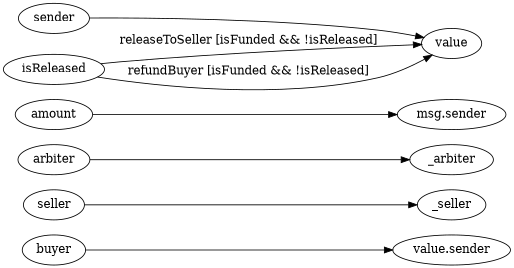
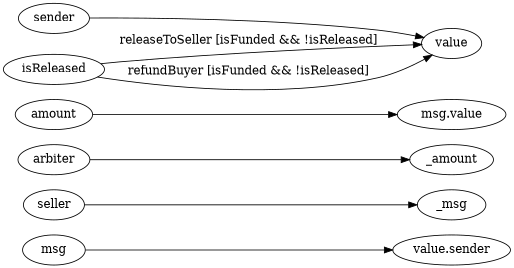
(452, 115) -> (452, 115)
(452, 160) -> (452, 160)
(452, 205) -> (452, 205)
(54, 250) -> (54, 250)
